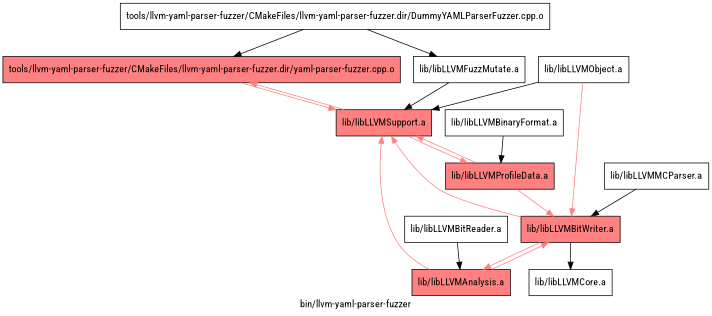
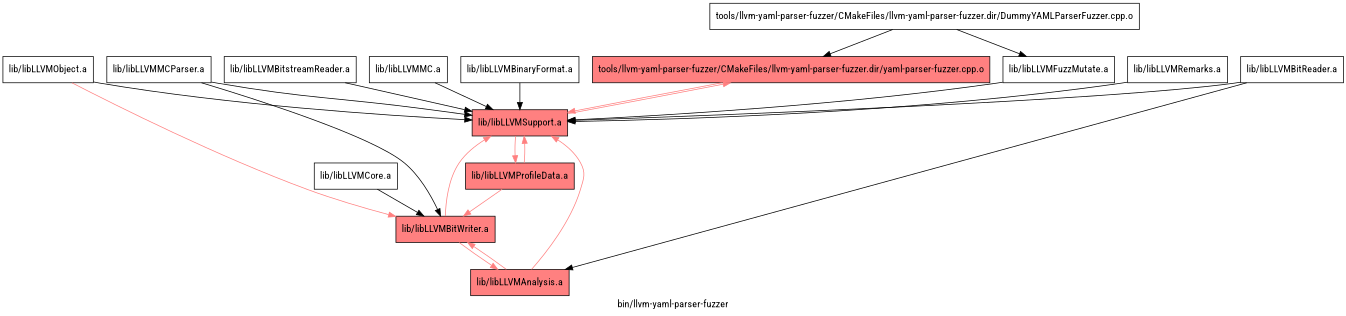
none -> (290, 70)
none -> (408, 70)
none -> (1178, 70)
none -> (338, 99)
none -> (1008, 101)
(502, 146) -> (520, 93)
(571, 252) -> (397, 201)
